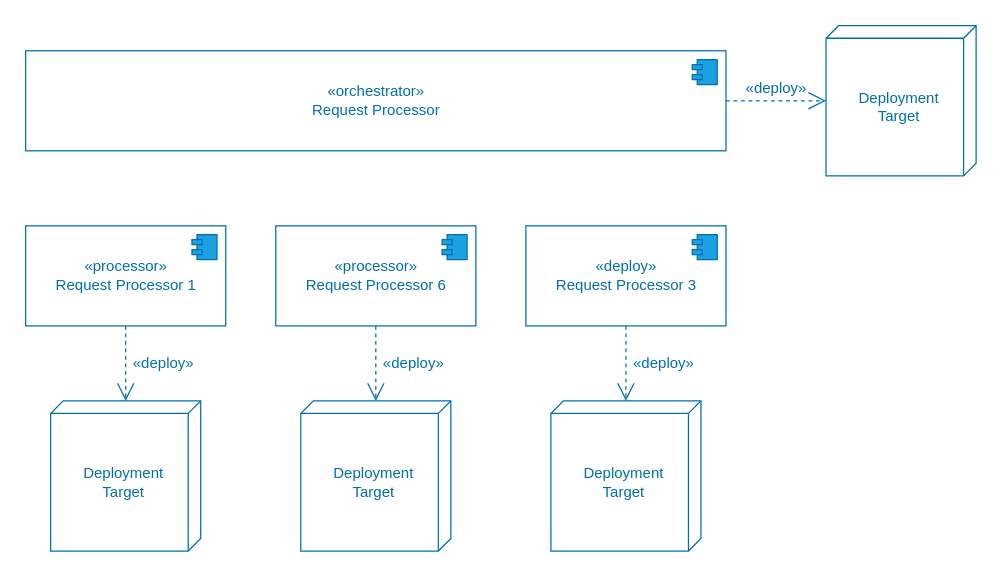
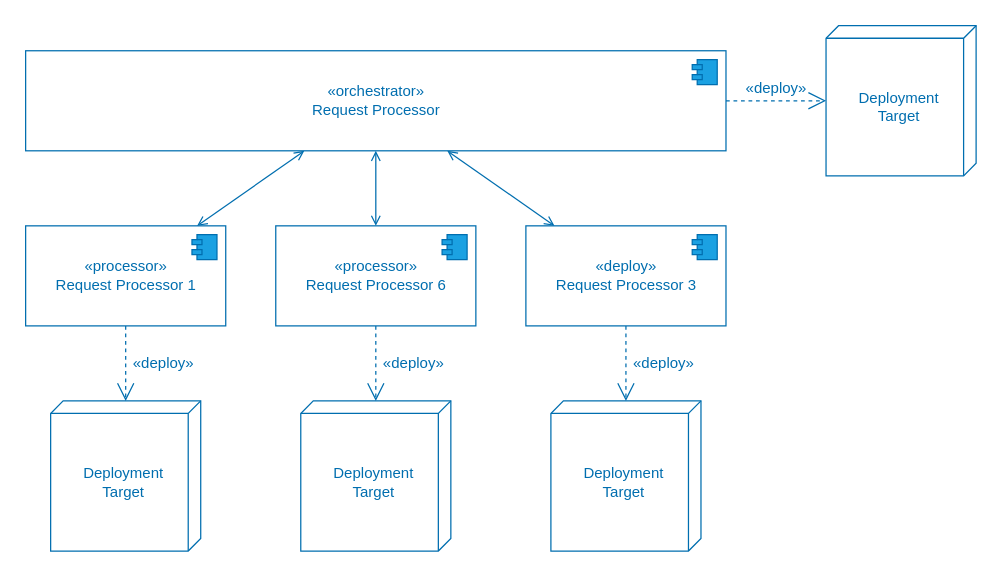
none -> (251, 188)
none -> (376, 188)
none -> (500, 188)
